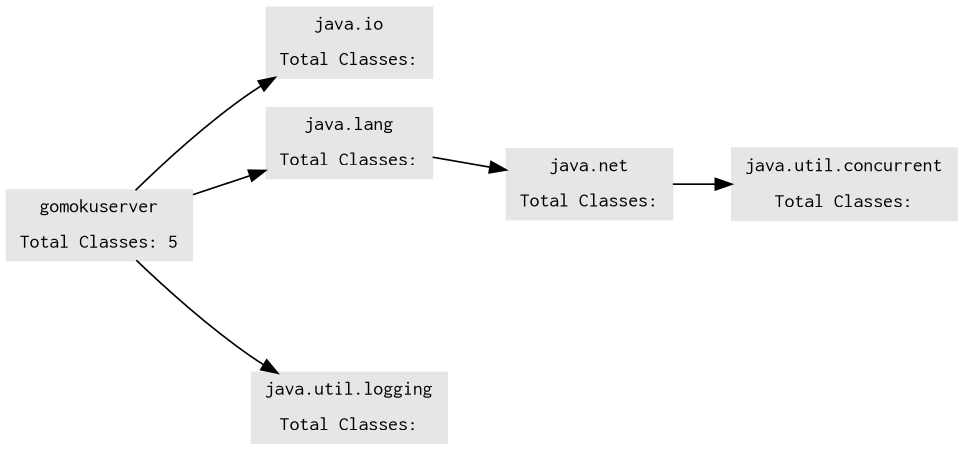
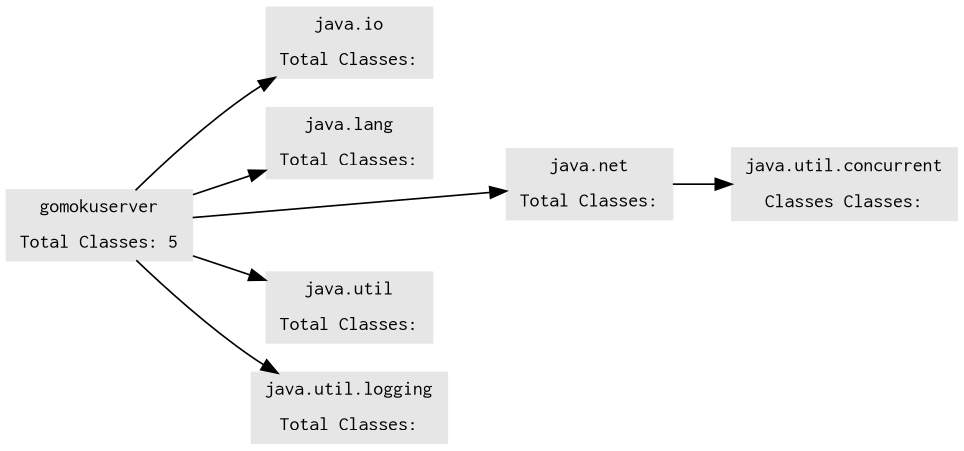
(461, 162) -> (341, 205)
(844, 201) -> (844, 201)
none -> (349, 308)
